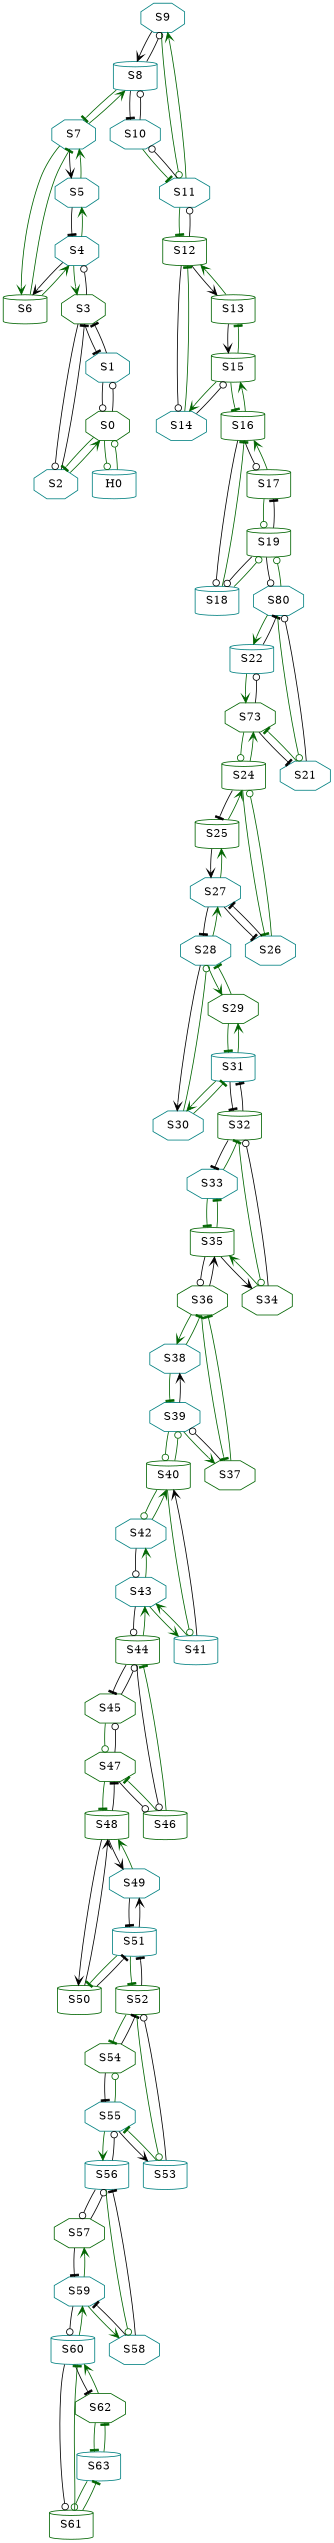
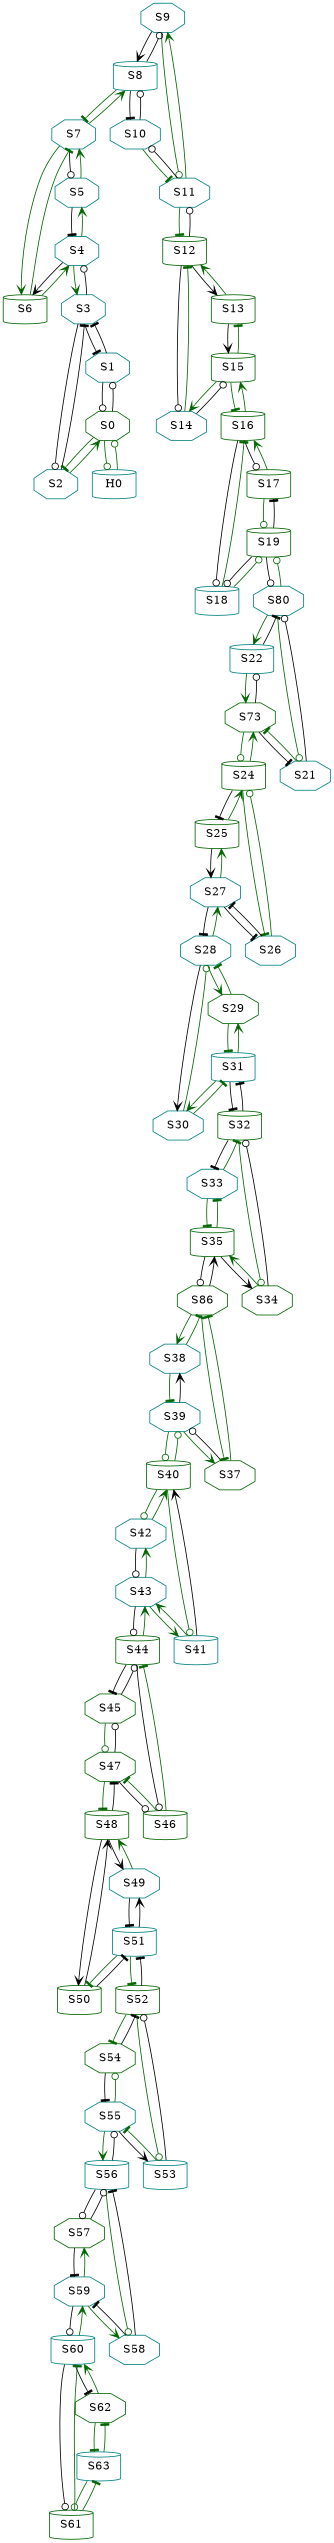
(70, 160) -> (70, 160)
(83, 309) -> (83, 309)
(202, 1300) -> (202, 1300)
